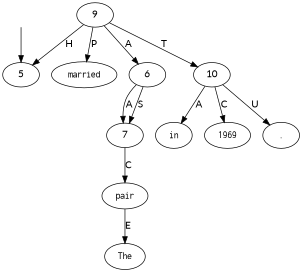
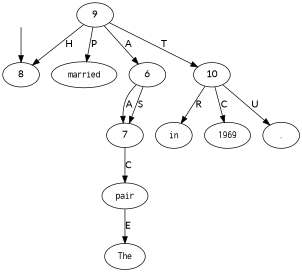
(21, 75) -> (21, 75)
(199, 105) -> (199, 105)
